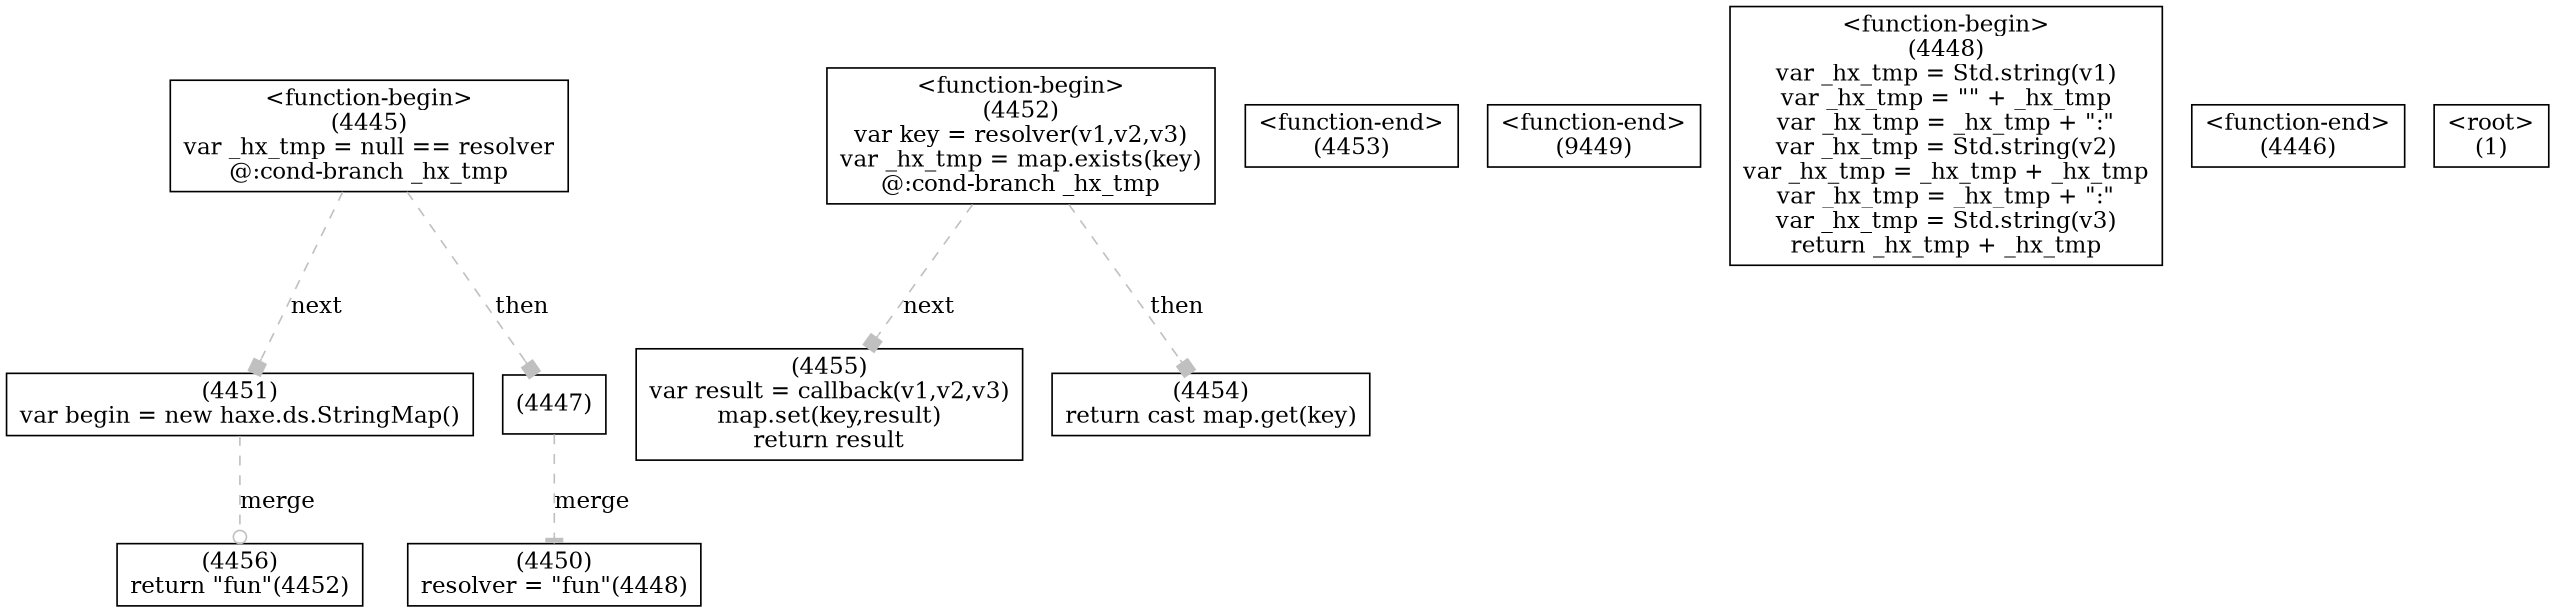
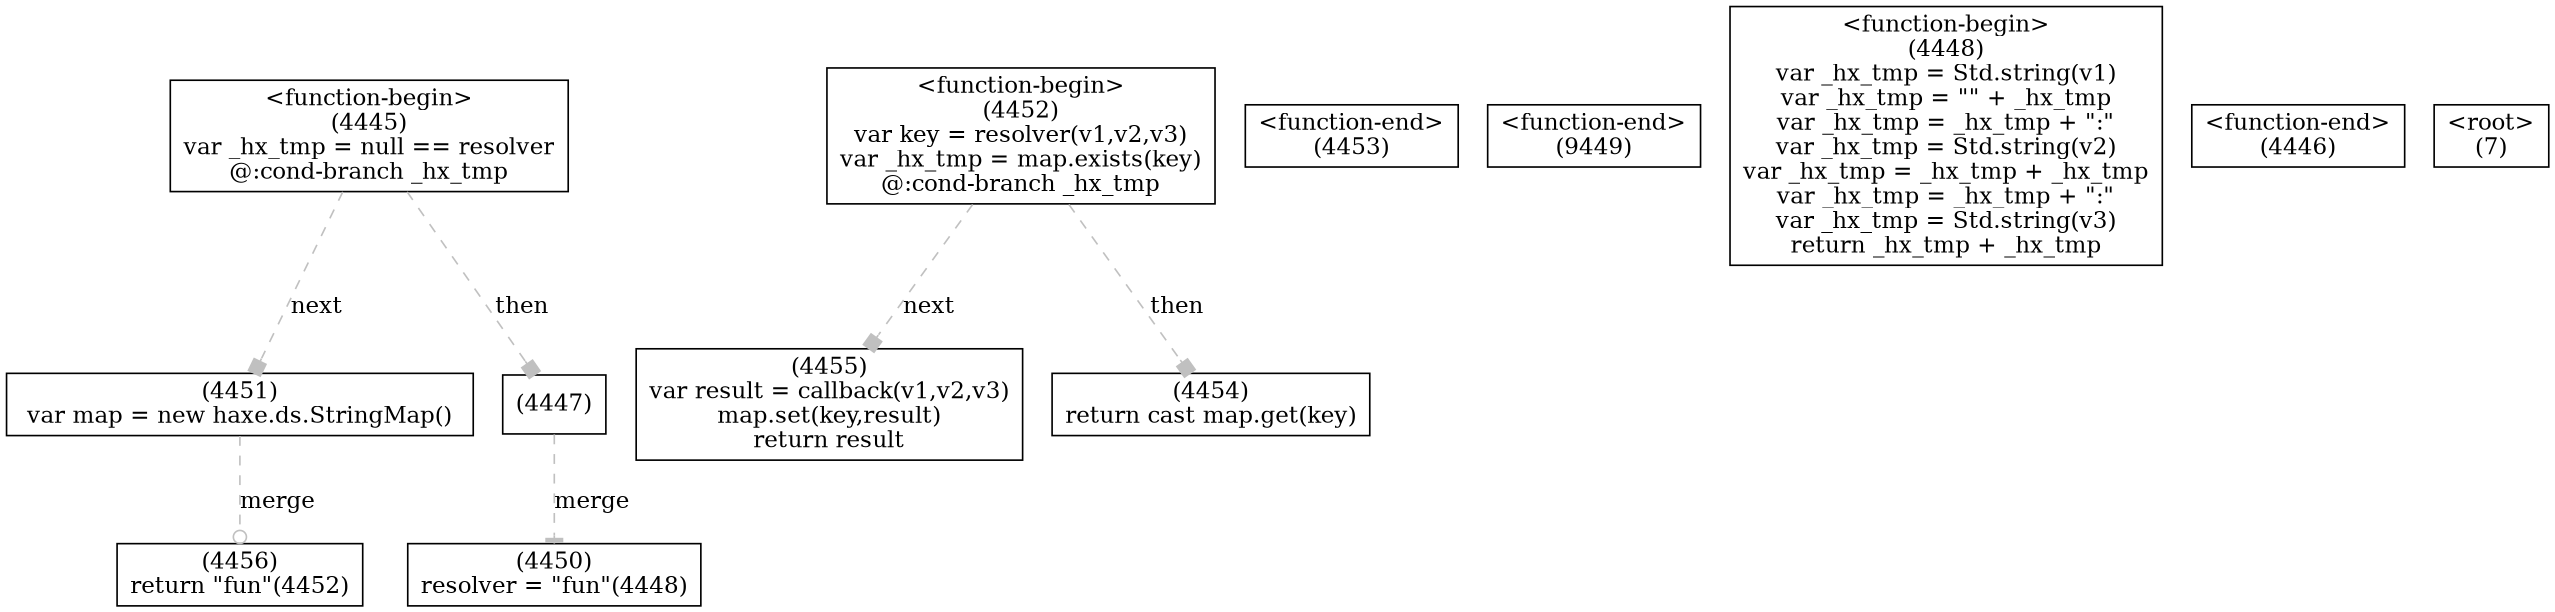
(2491, 136) -> (2491, 136)
(240, 404) -> (240, 404)
